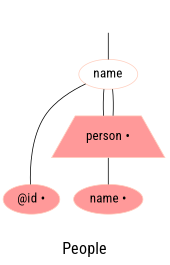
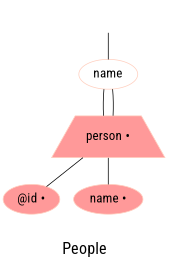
(40, 124) -> (65, 172)
